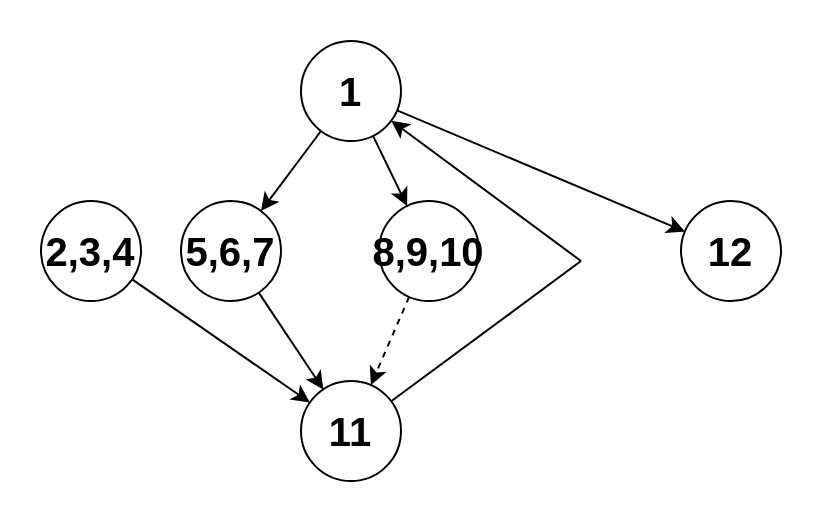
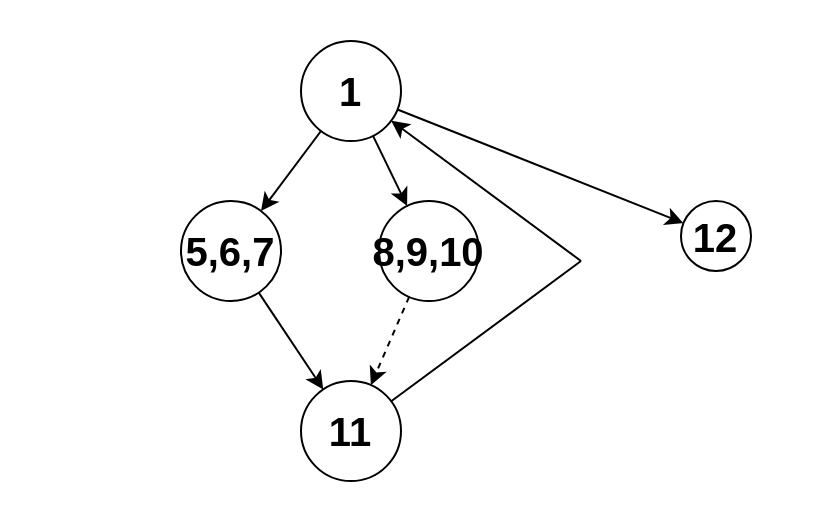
(91, 251) -> none
(731, 251) -> (716, 236)
(215, 337) -> none
